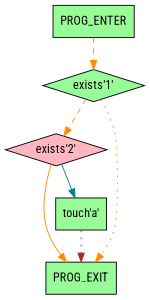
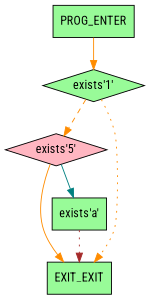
(94, 49) -> (94, 49)
(56, 150) -> (56, 150)
(81, 214) -> (79, 214)
(81, 278) -> (79, 278)
